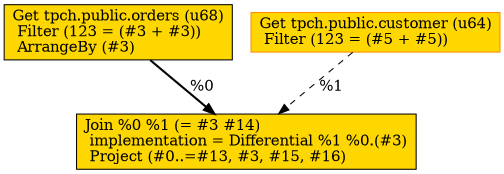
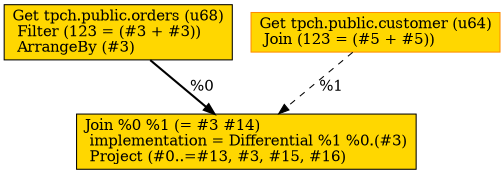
(376, 32) -> (376, 32)
